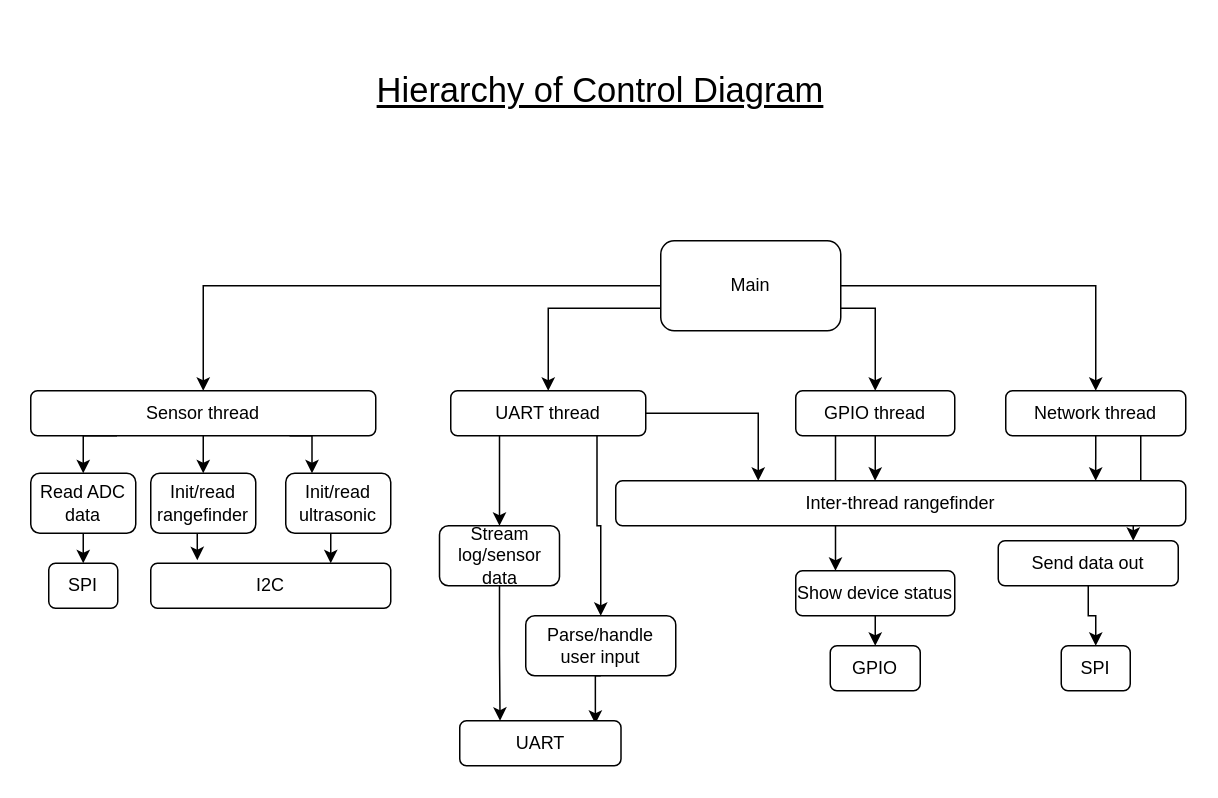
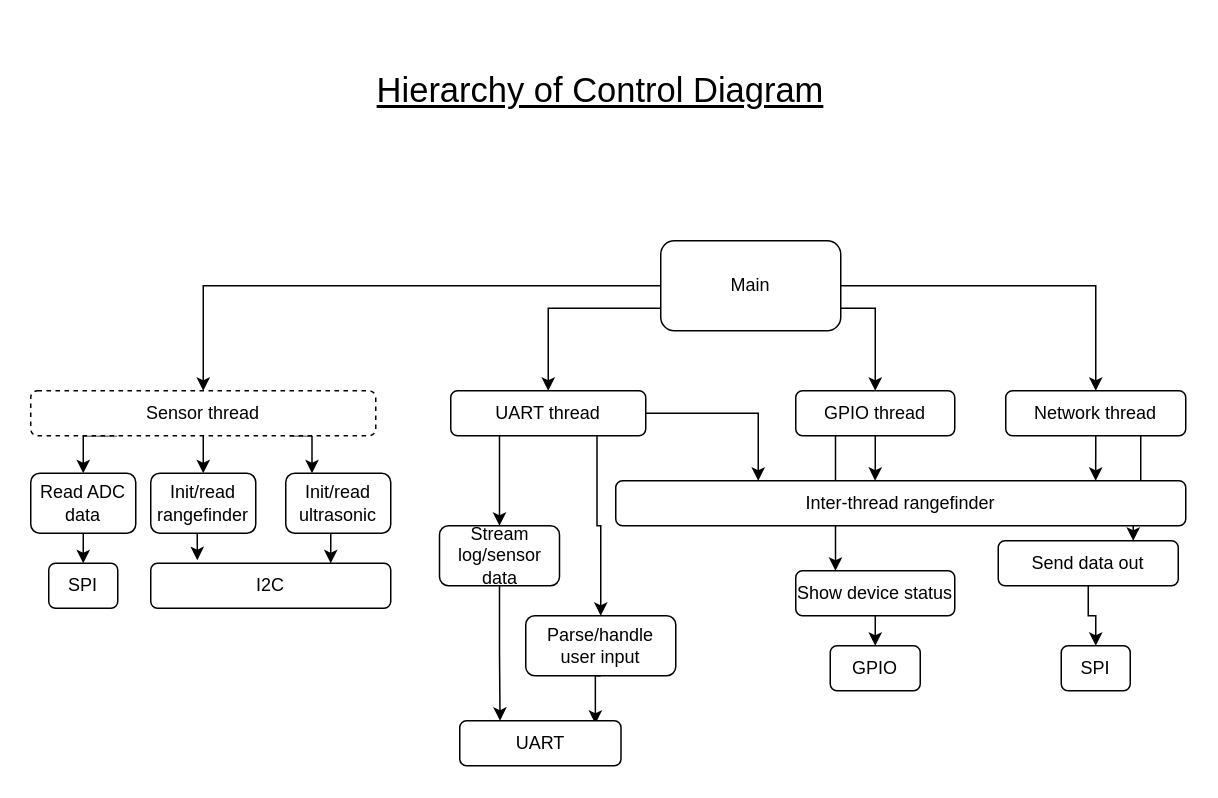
(203, 413) -> (203, 413)
